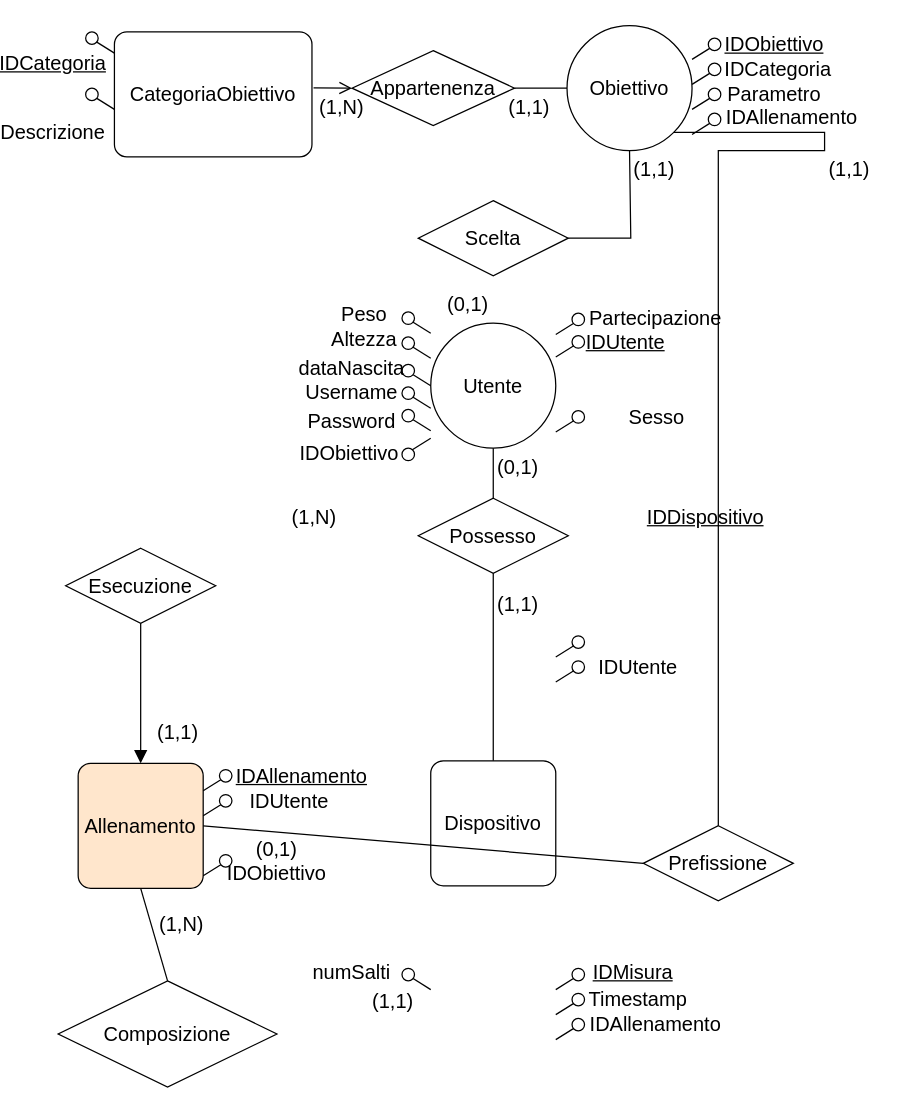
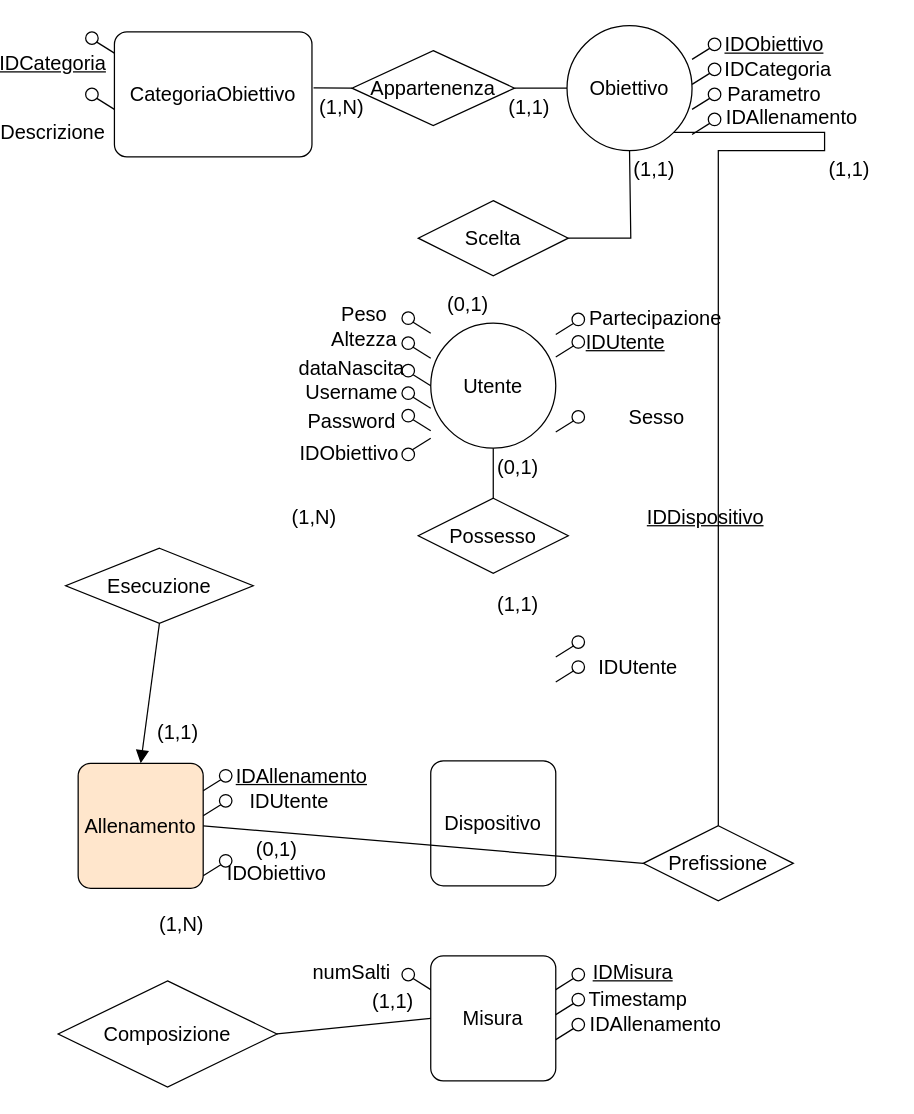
(346, 88) -> (346, 88)
(141, 586) -> (159, 586)
(493, 668) -> none
(154, 935) -> none
none -> (493, 1018)
none -> (355, 1026)
